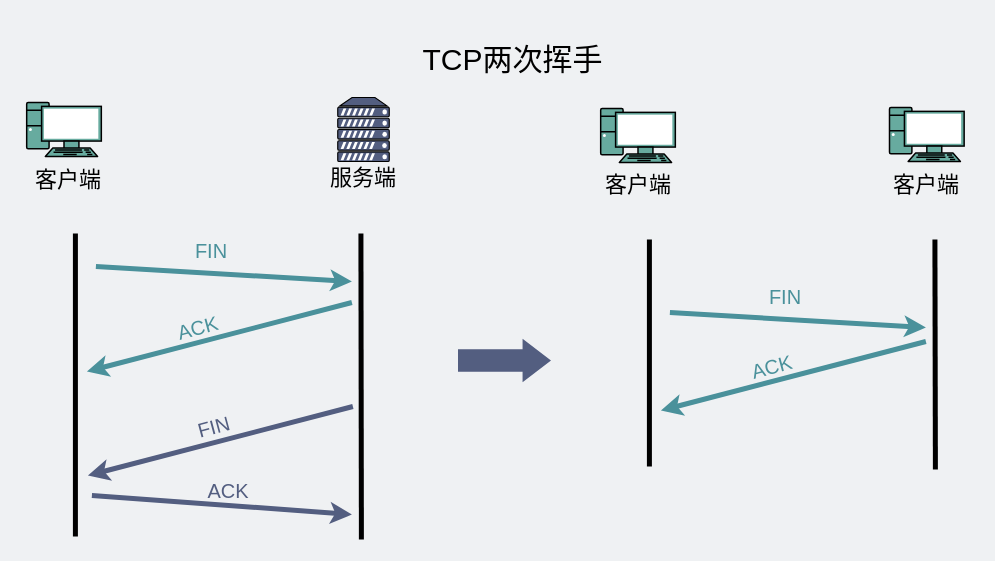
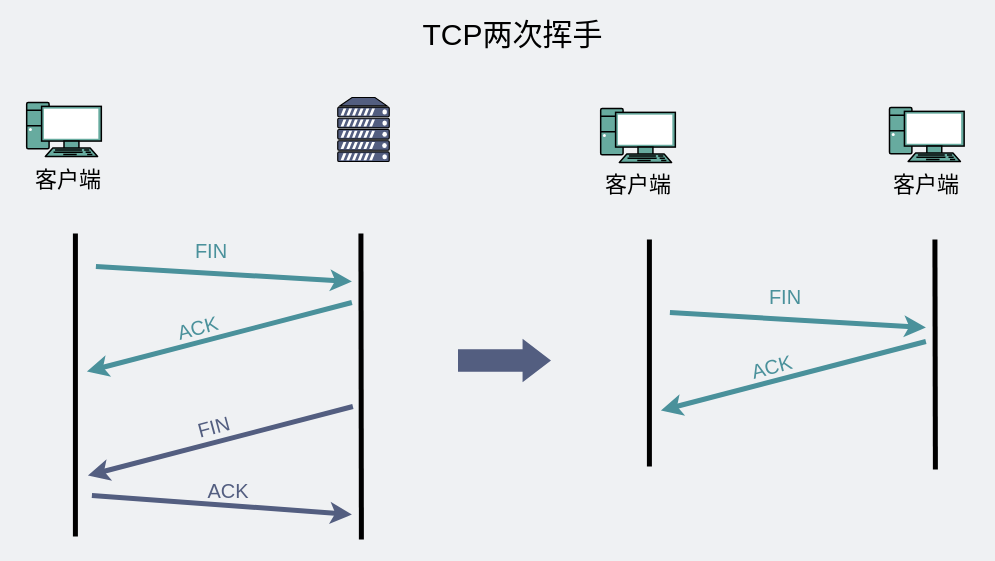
(513, 60) -> (513, 35)
(364, 179) -> none
